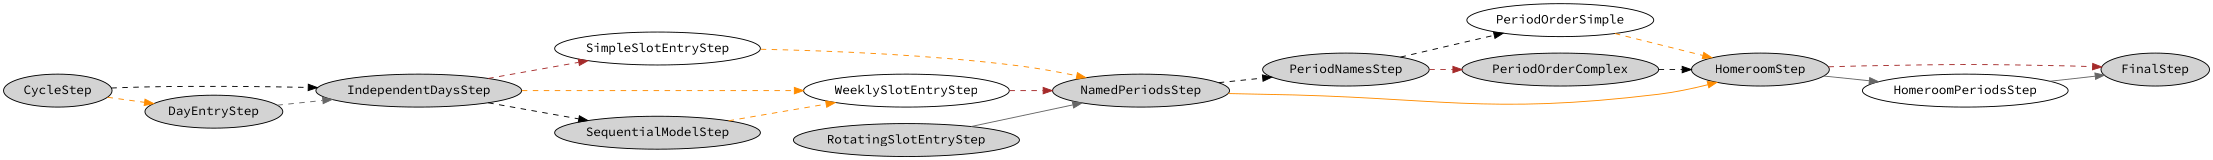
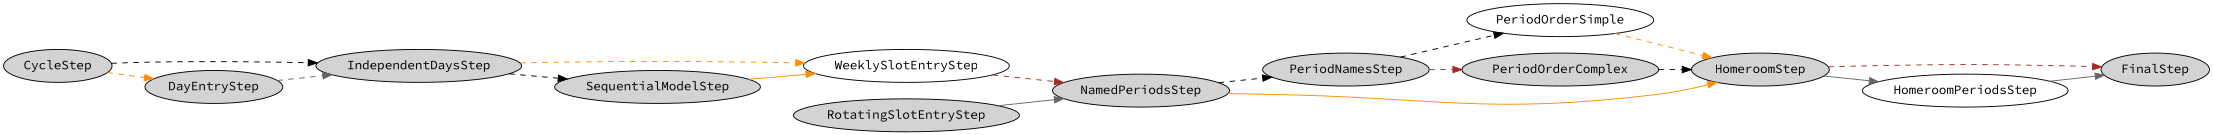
(658, 49) -> none
(777, 112) -> (777, 77)
